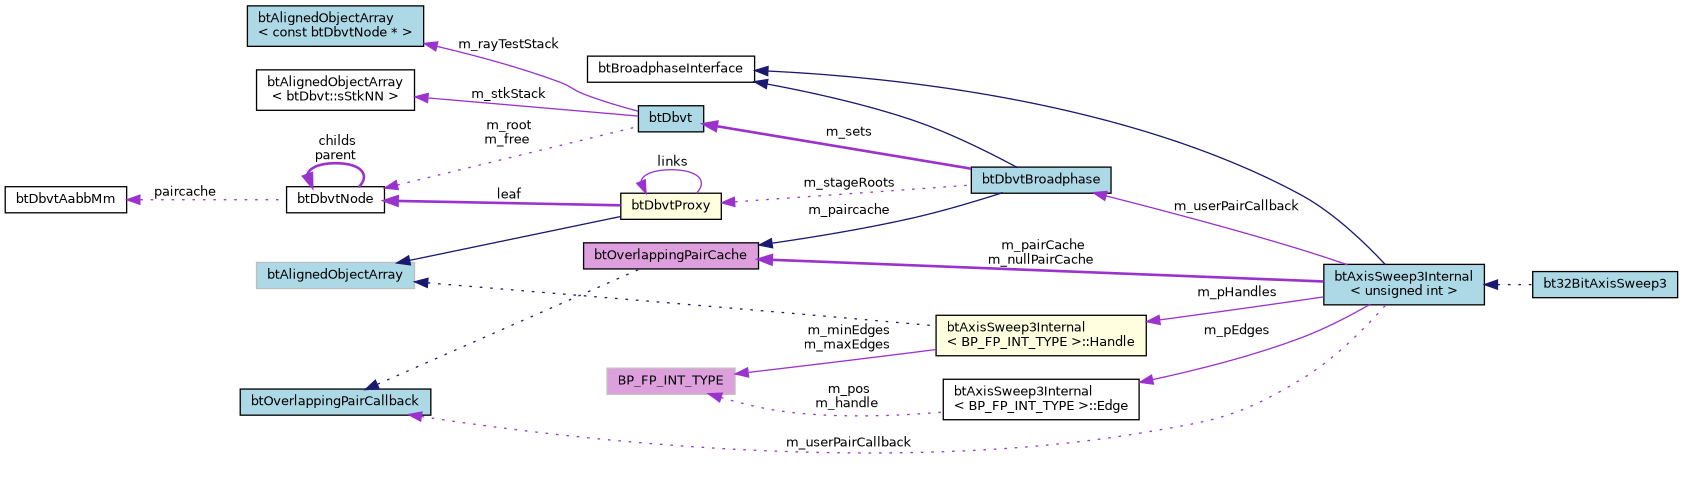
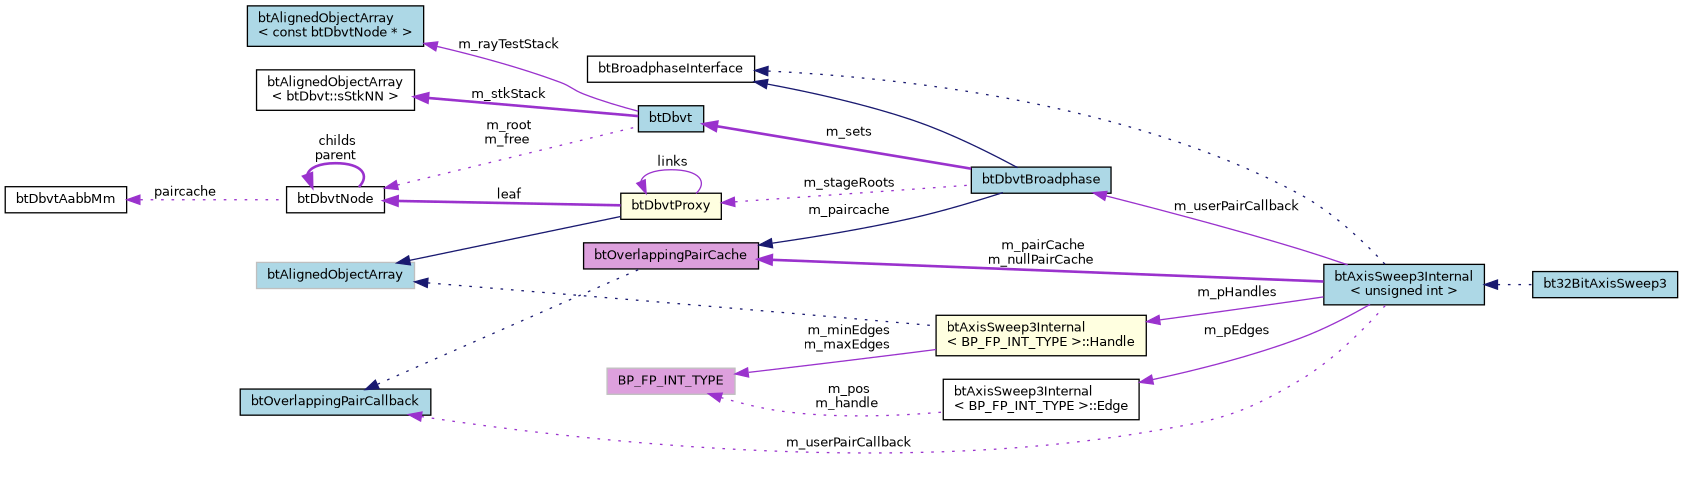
(533, 107) -> (533, 107)
(1095, 118) -> (1095, 118)
